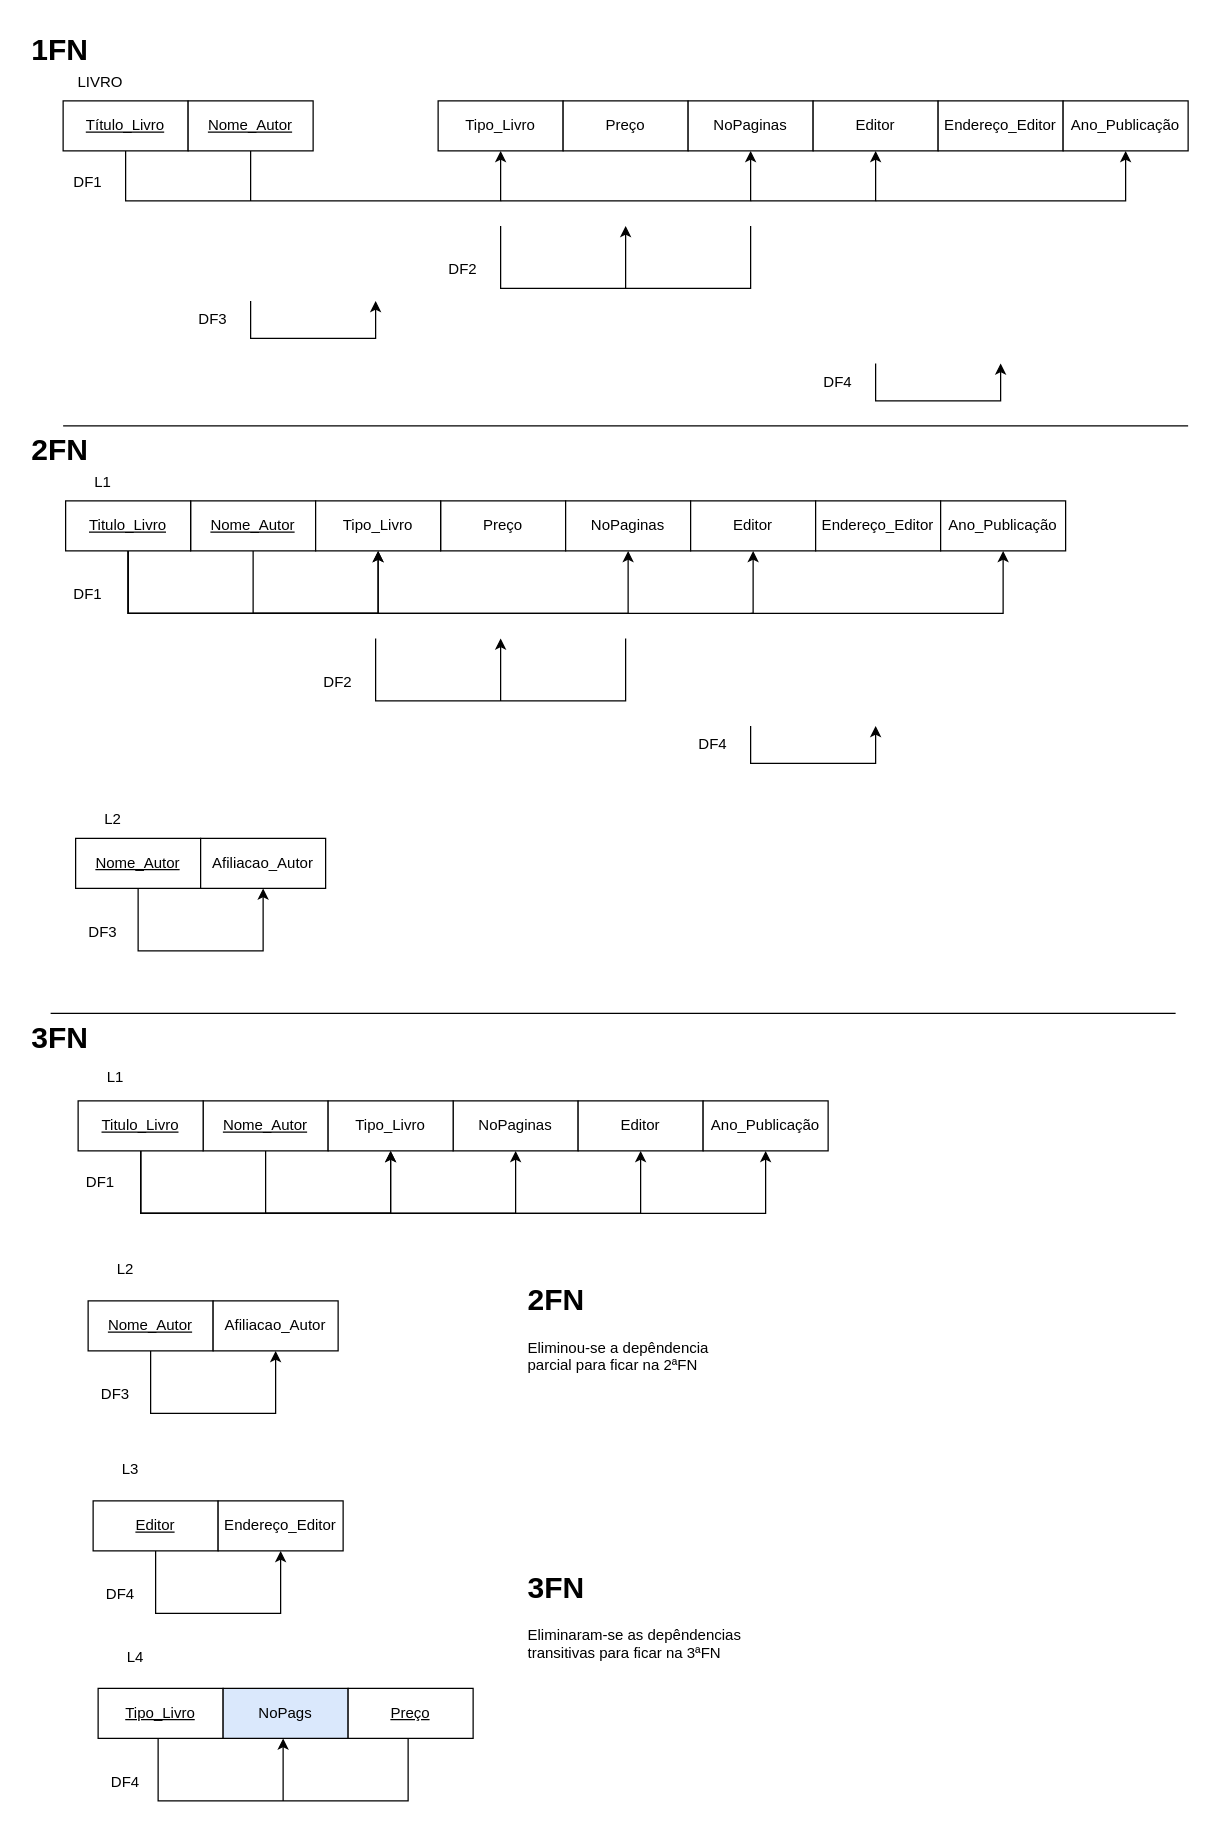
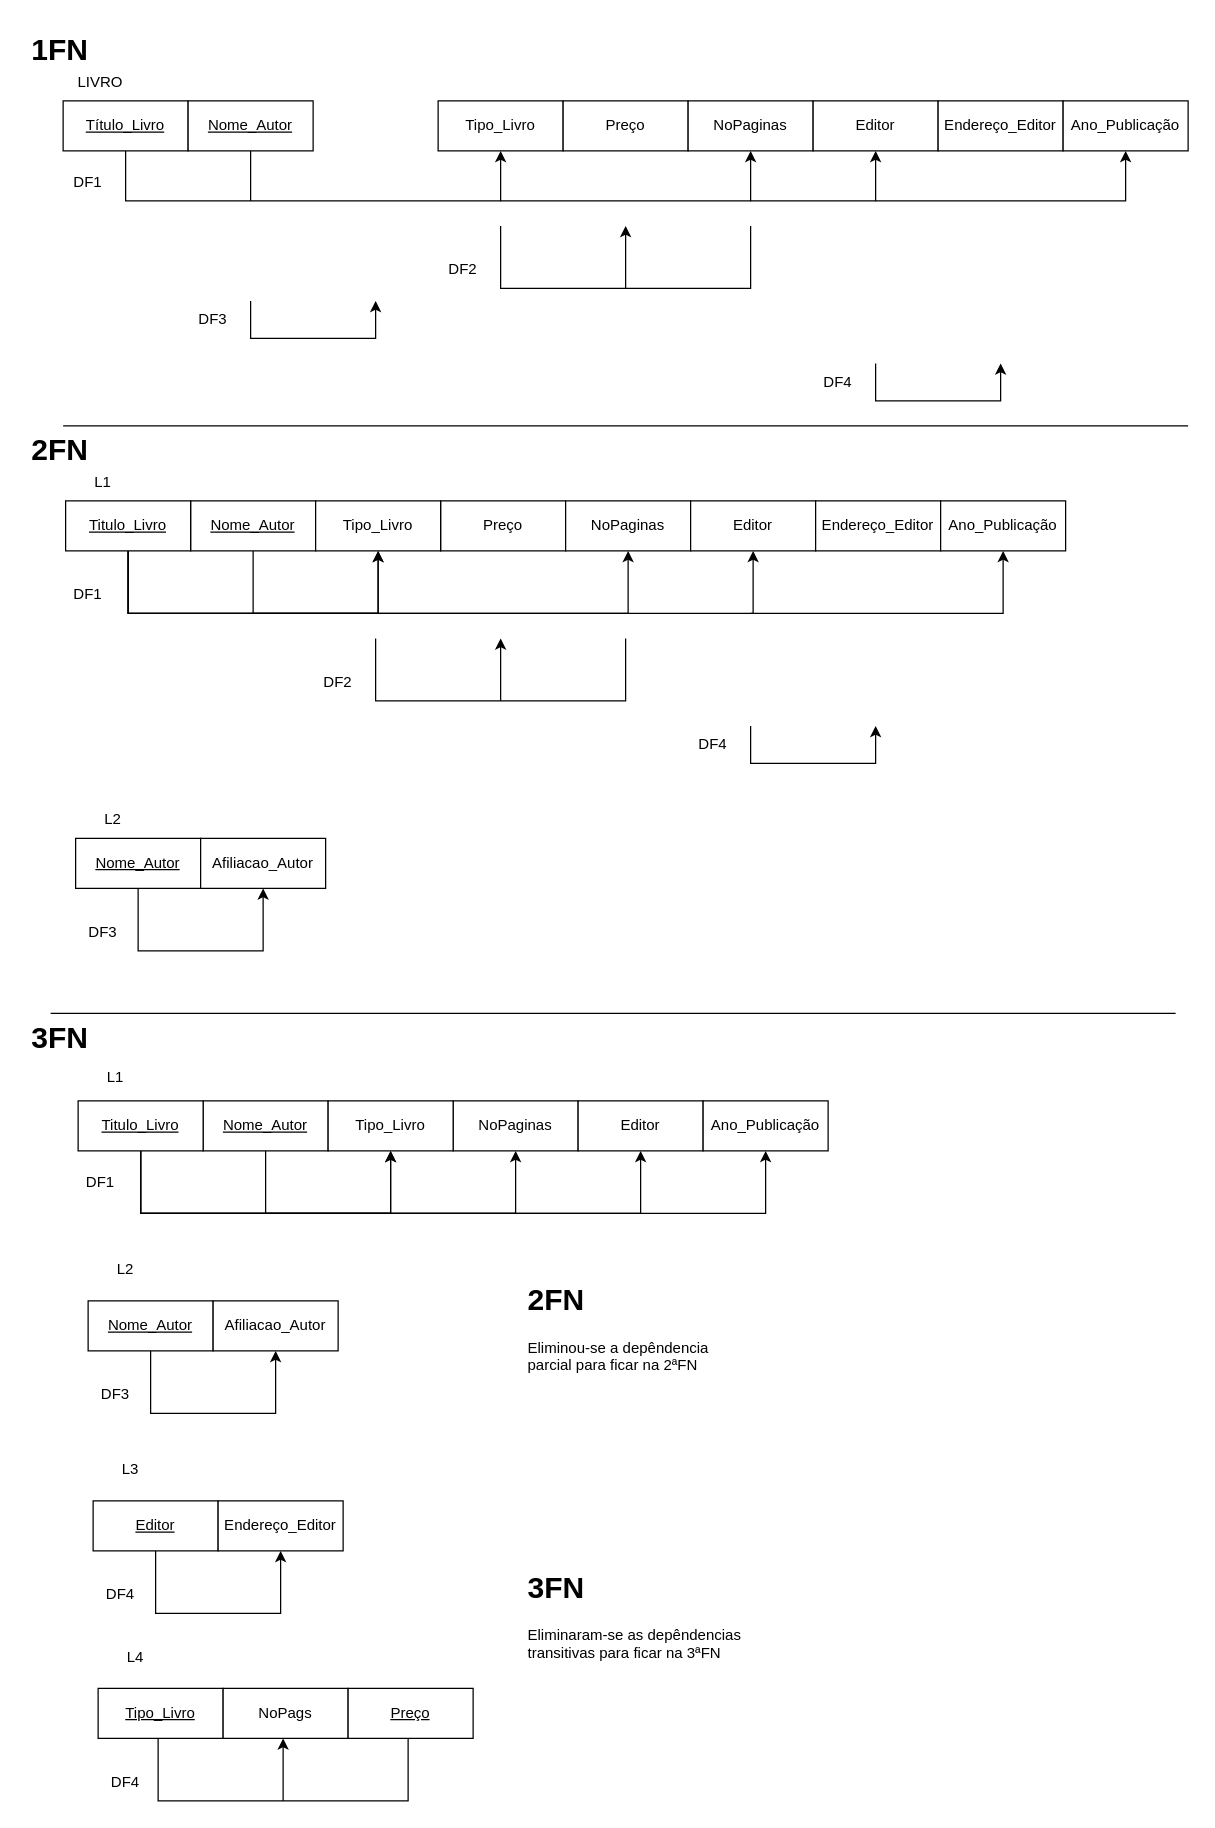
(286, 1713) -> (286, 1713)
